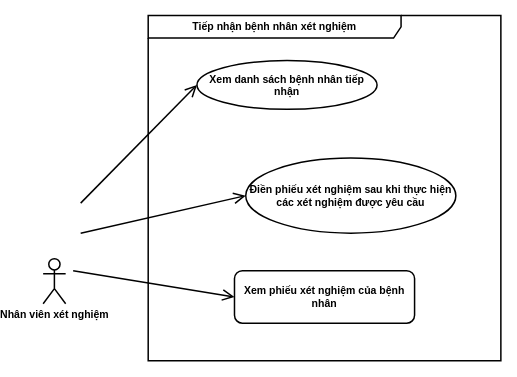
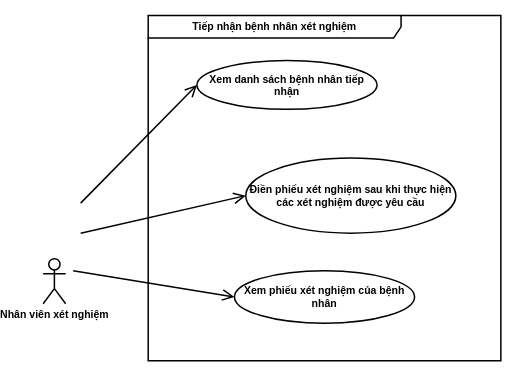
(324, 297) -> (324, 297)
